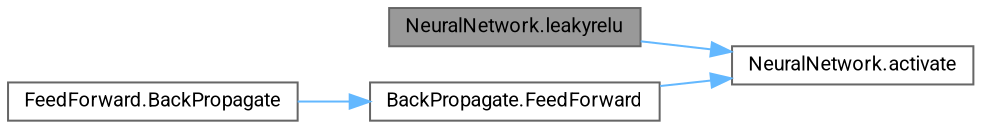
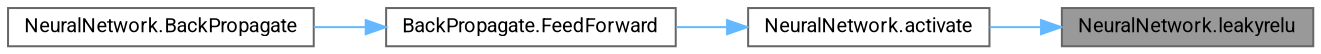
(676, 45) -> (1015, 27)
(153, 102) -> (161, 27)
